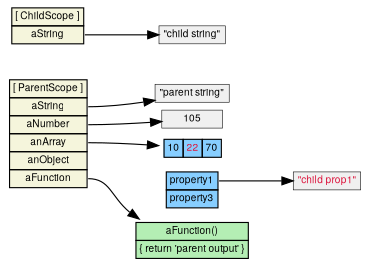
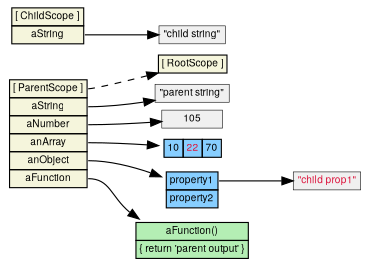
none -> (192, 64)
none -> (120, 164)
(192, 198) -> (192, 198)
